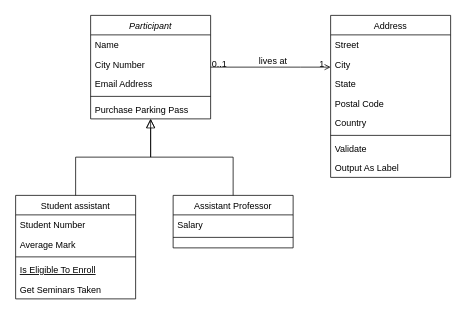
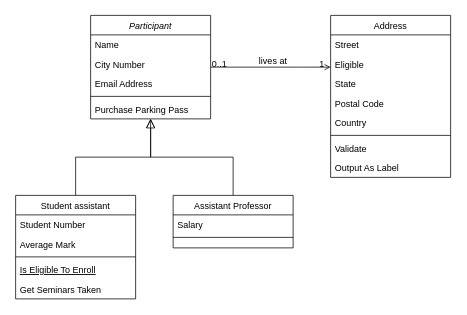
(343, 65) -> (350, 65)
